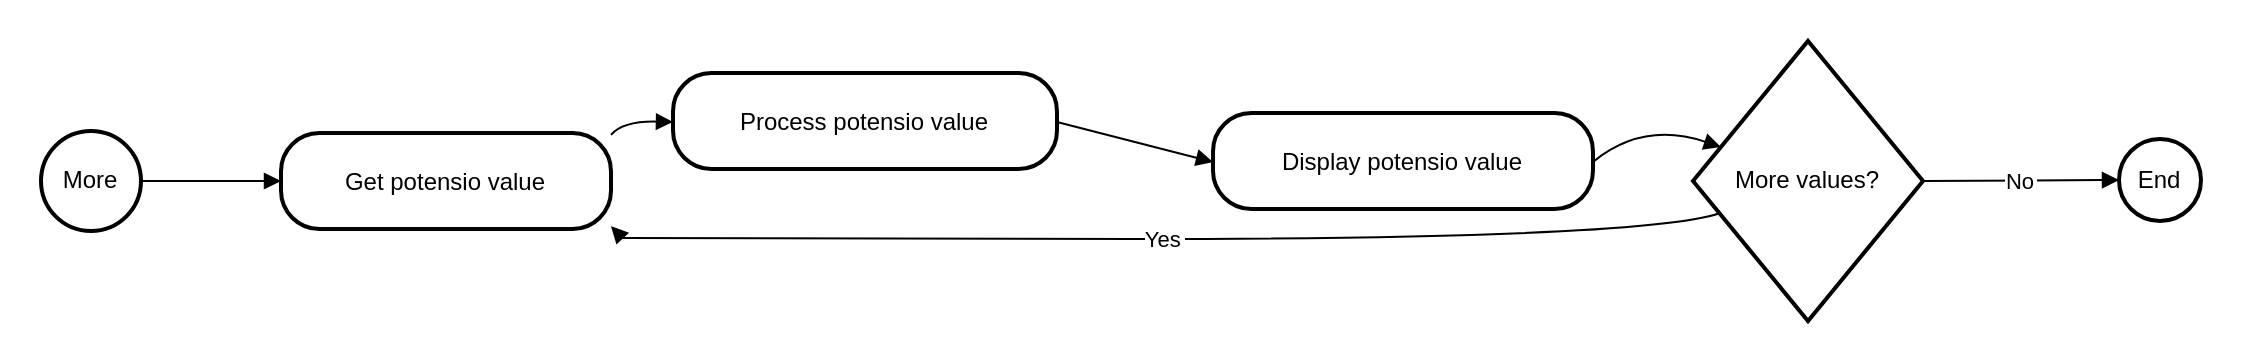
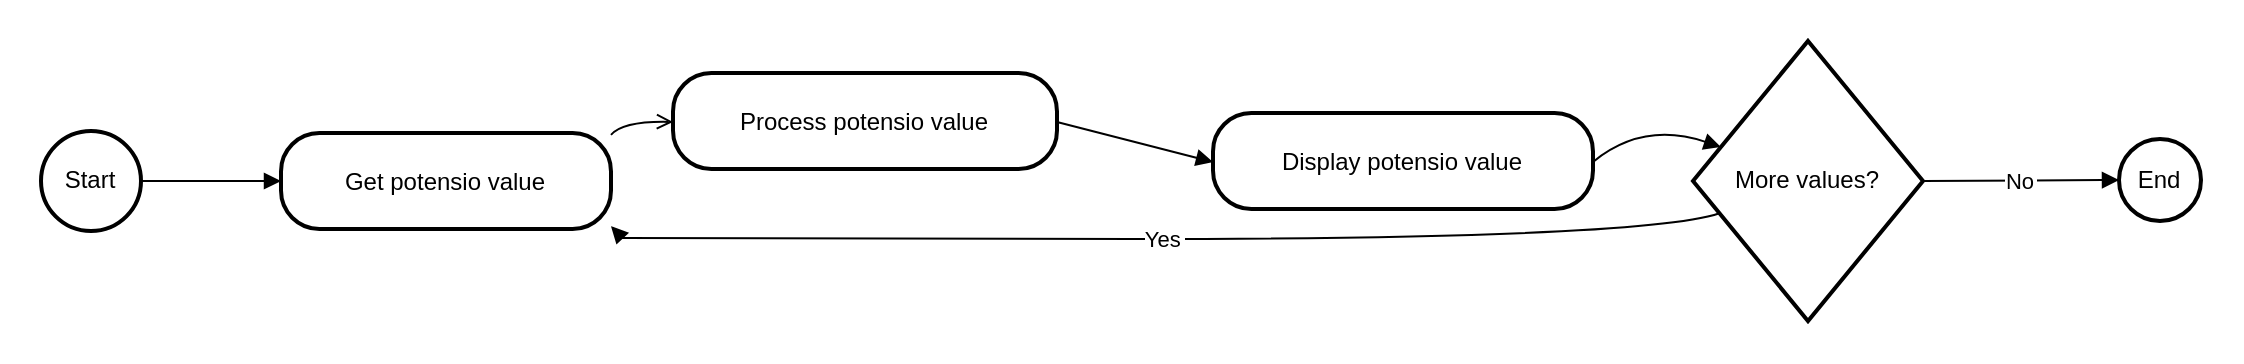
(656, 122) -> (642, 123)
(91, 181) -> (91, 181)
